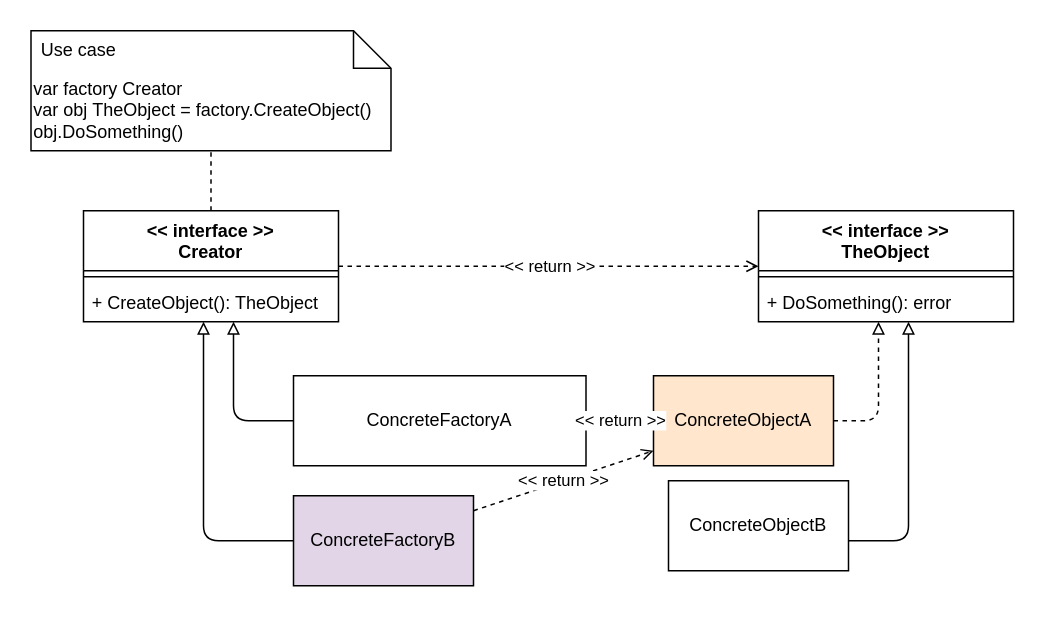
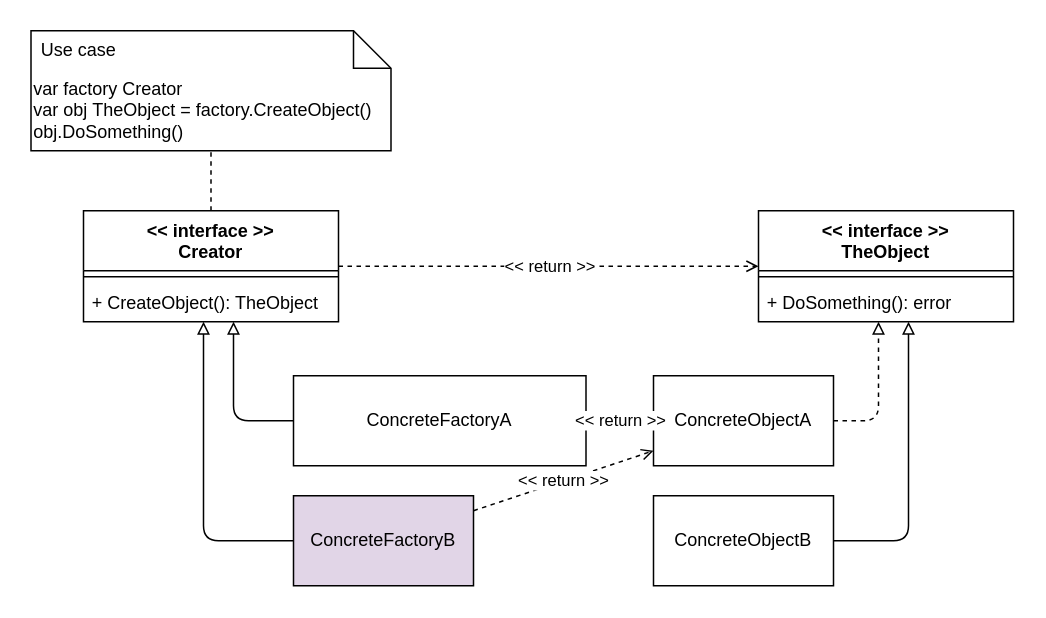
(743, 421) -> (743, 421)
(758, 526) -> (743, 541)
